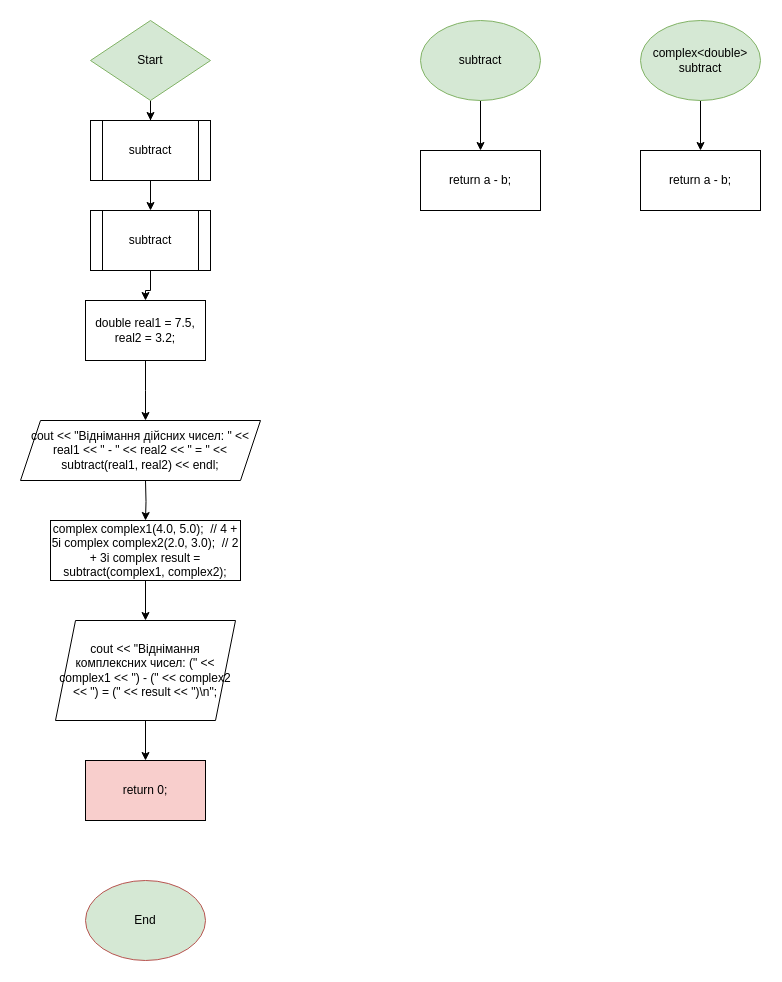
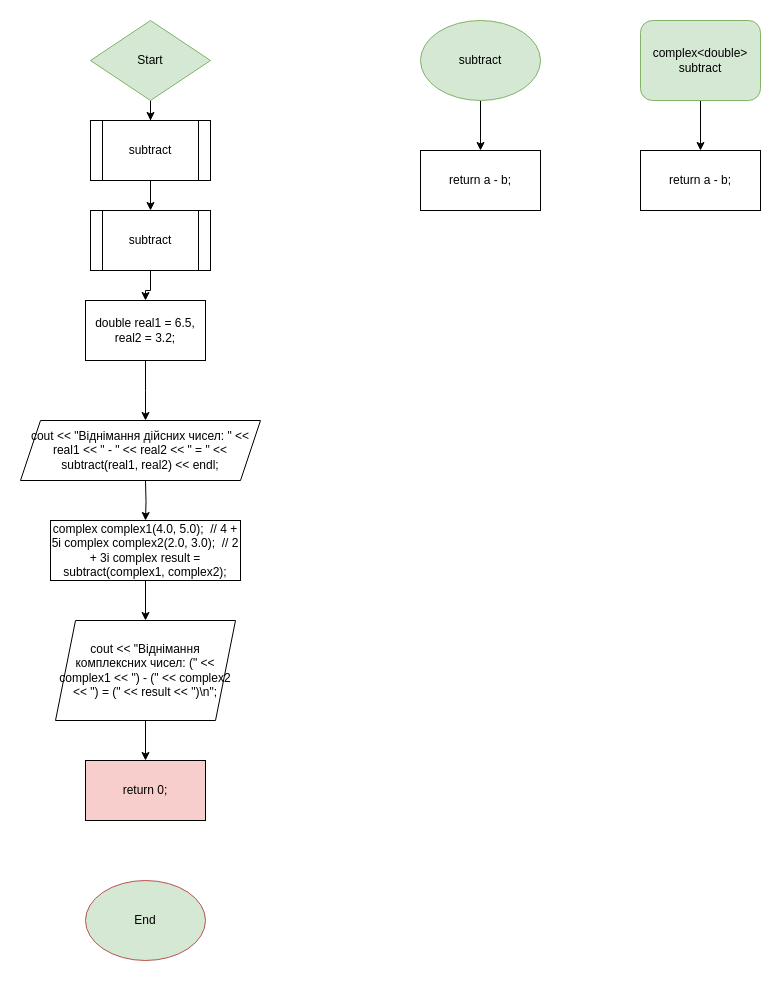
(701, 61) -> (701, 61)
(146, 331) -> (146, 331)
